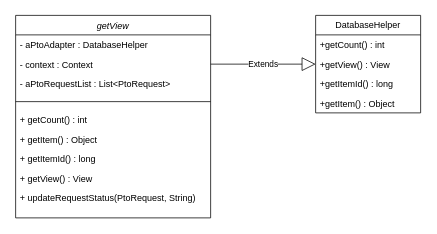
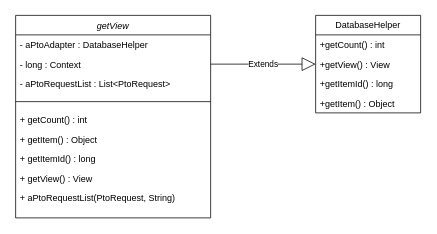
(63, 65) -> (54, 65)
(118, 198) -> (107, 198)
